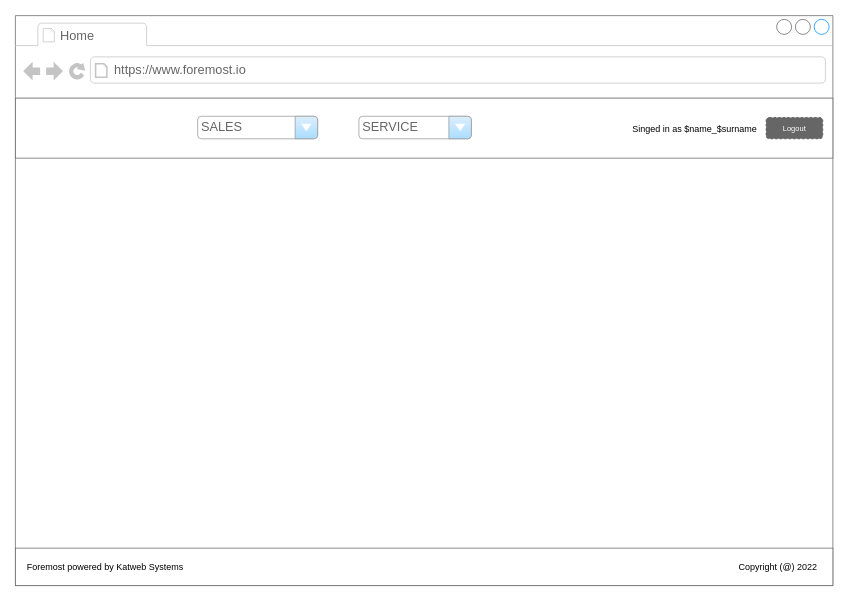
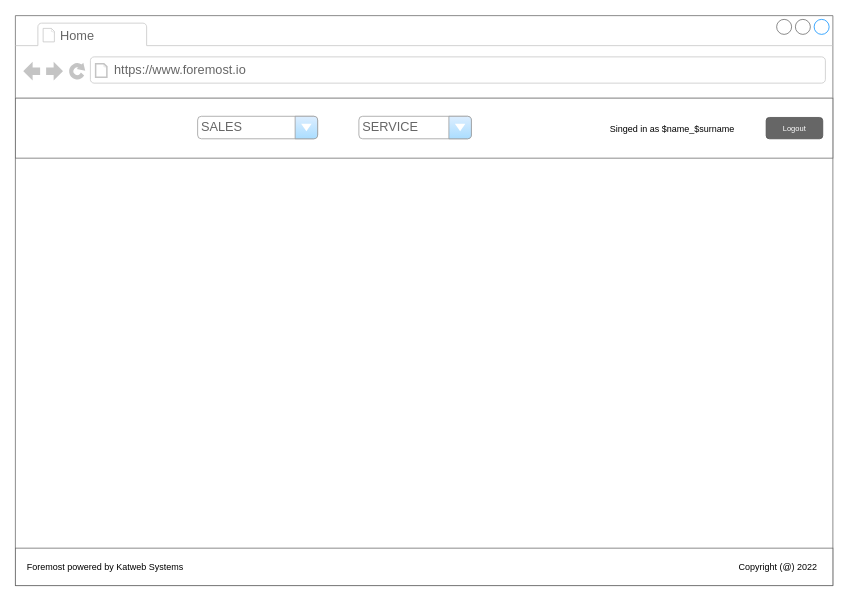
(695, 128) -> (672, 128)
(794, 128) -> (794, 128)
